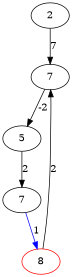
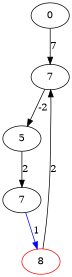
(50, 16) -> (50, 16)
